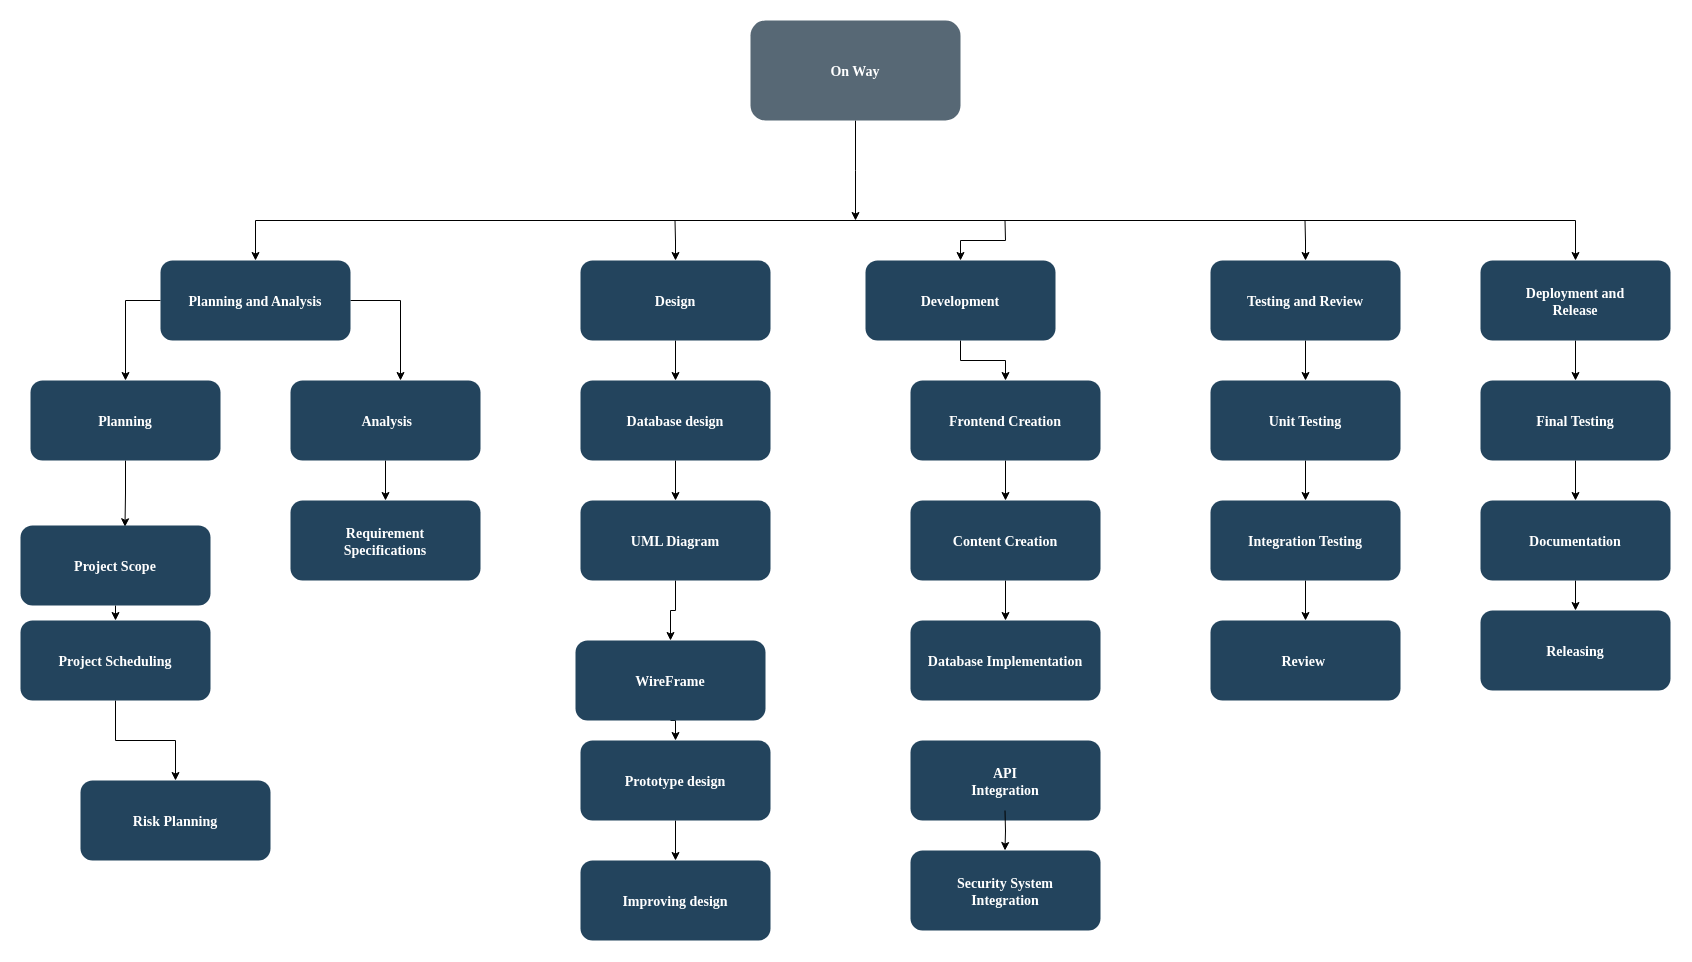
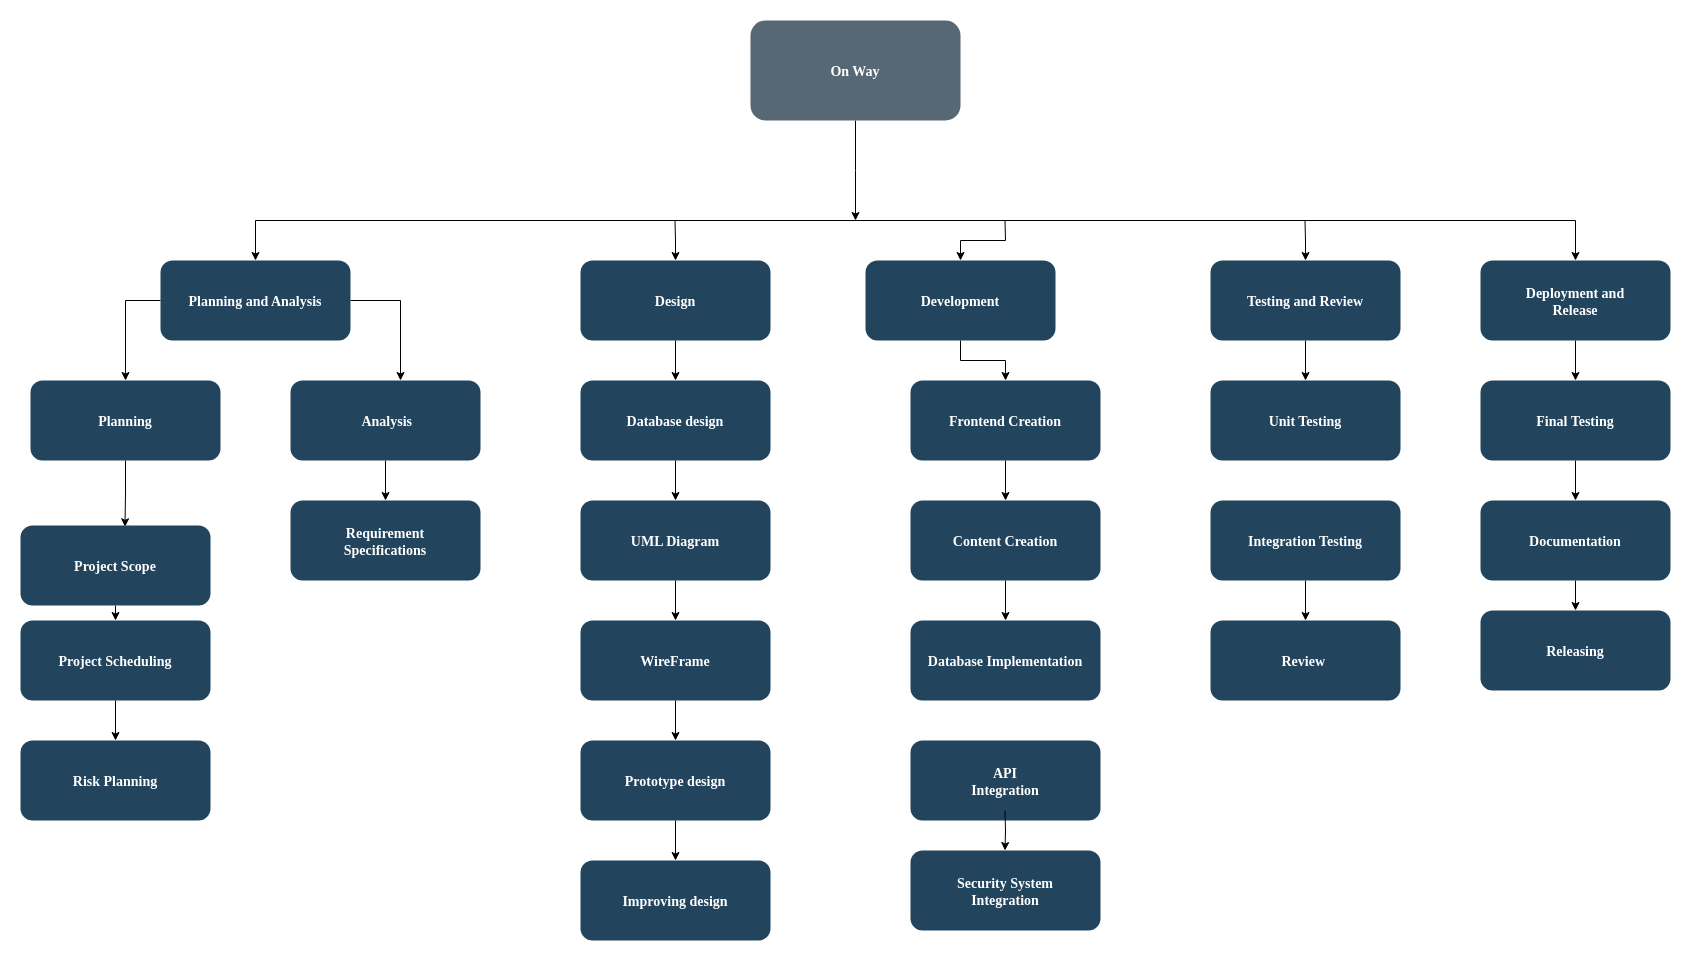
(1306, 477) -> none
(671, 681) -> (676, 661)
(176, 821) -> (116, 781)
